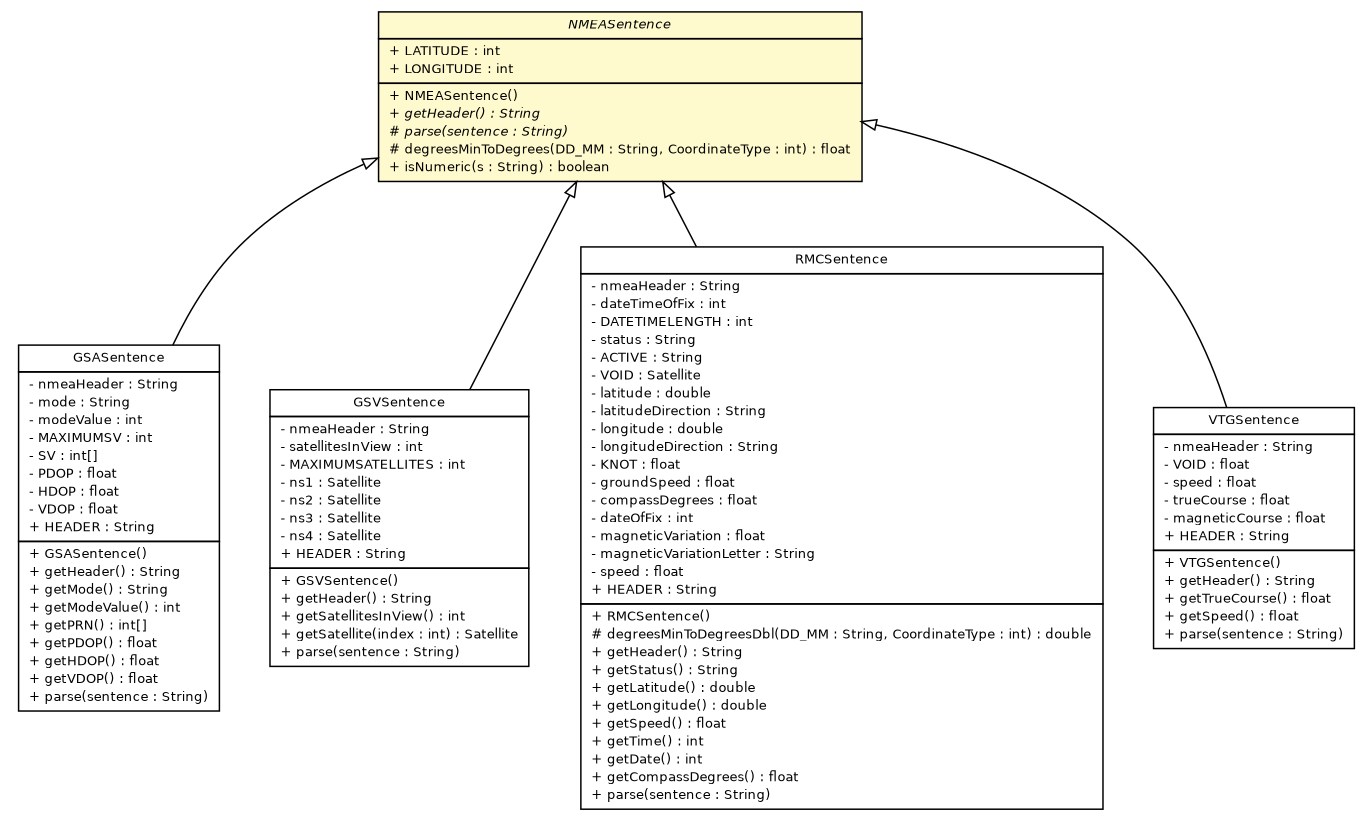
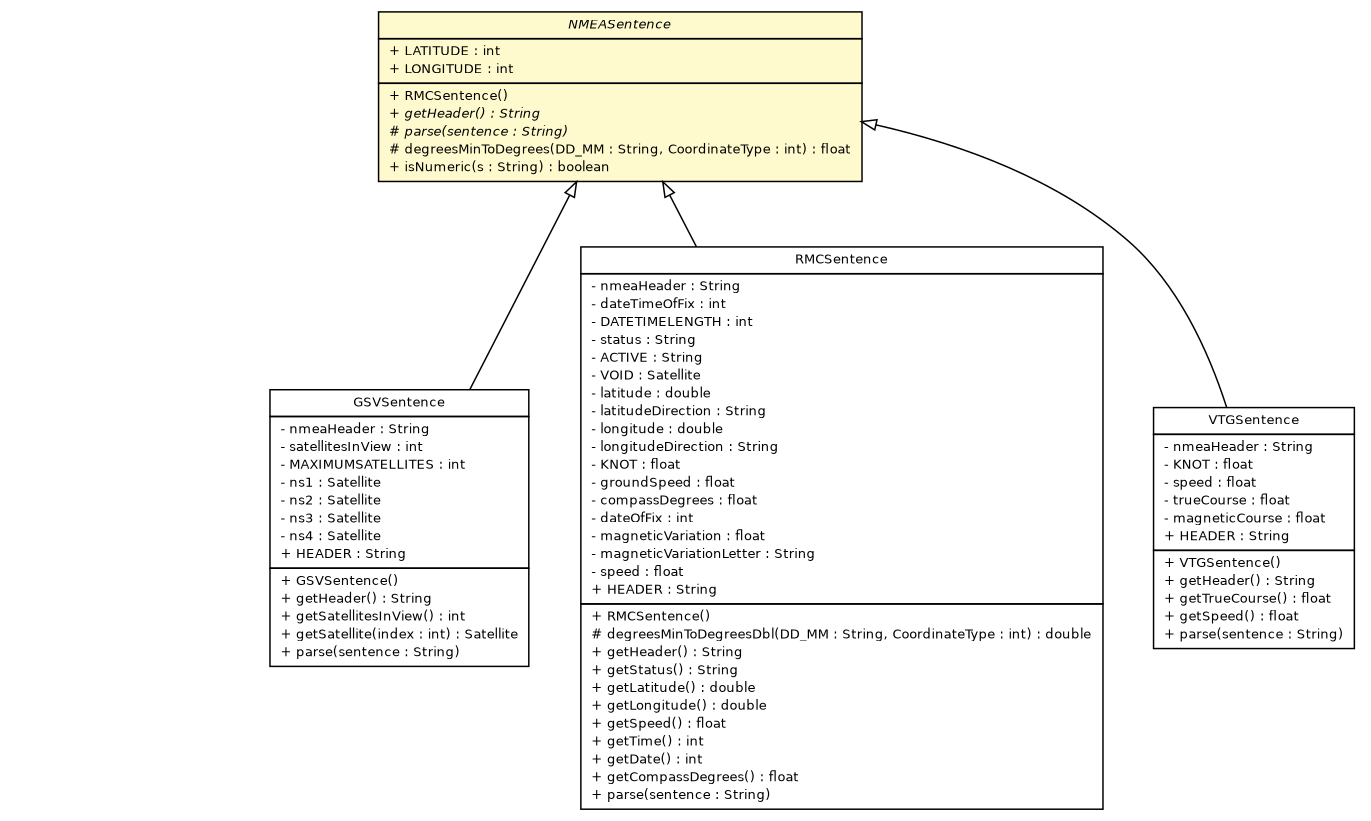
(454, 96) -> (449, 96)
(1207, 465) -> (1209, 465)
(118, 528) -> none
